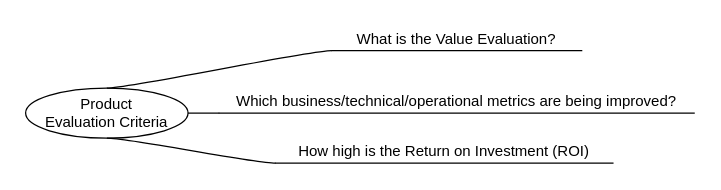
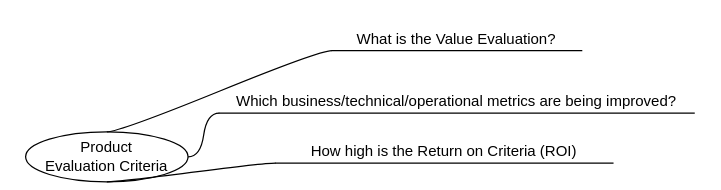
(107, 113) -> (107, 157)
(444, 150) -> (444, 150)
